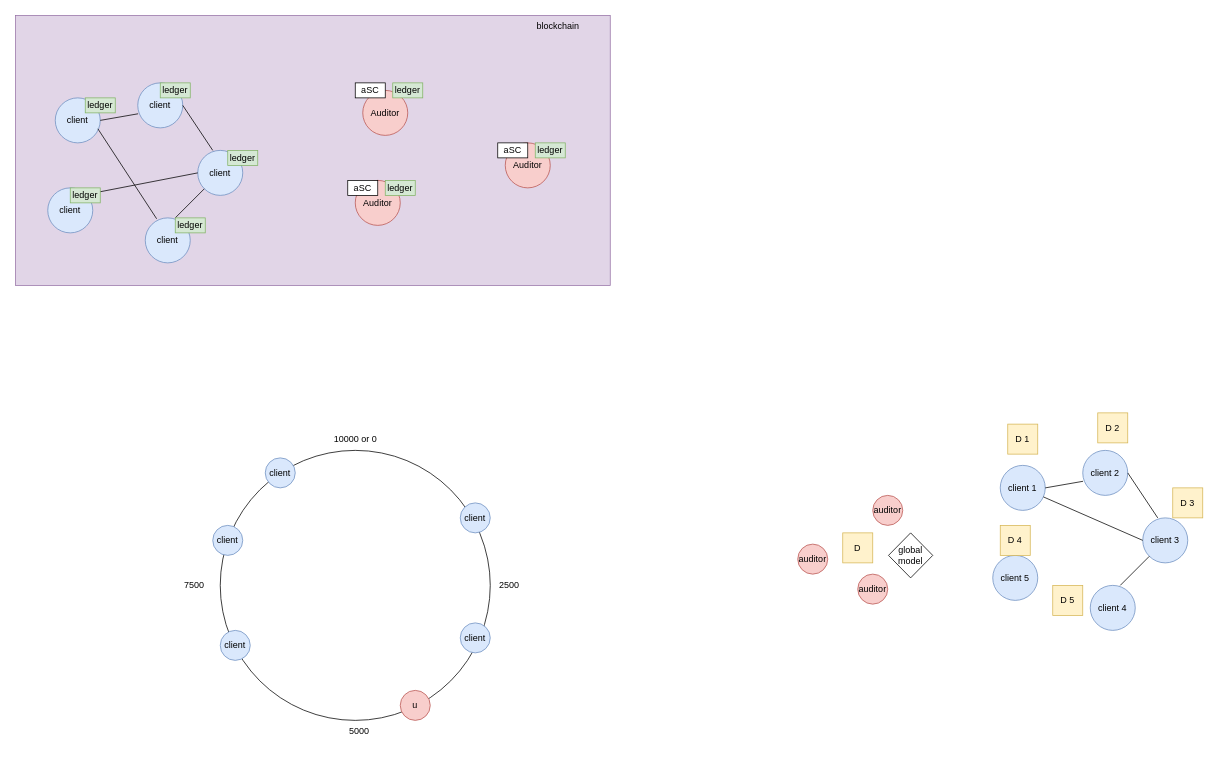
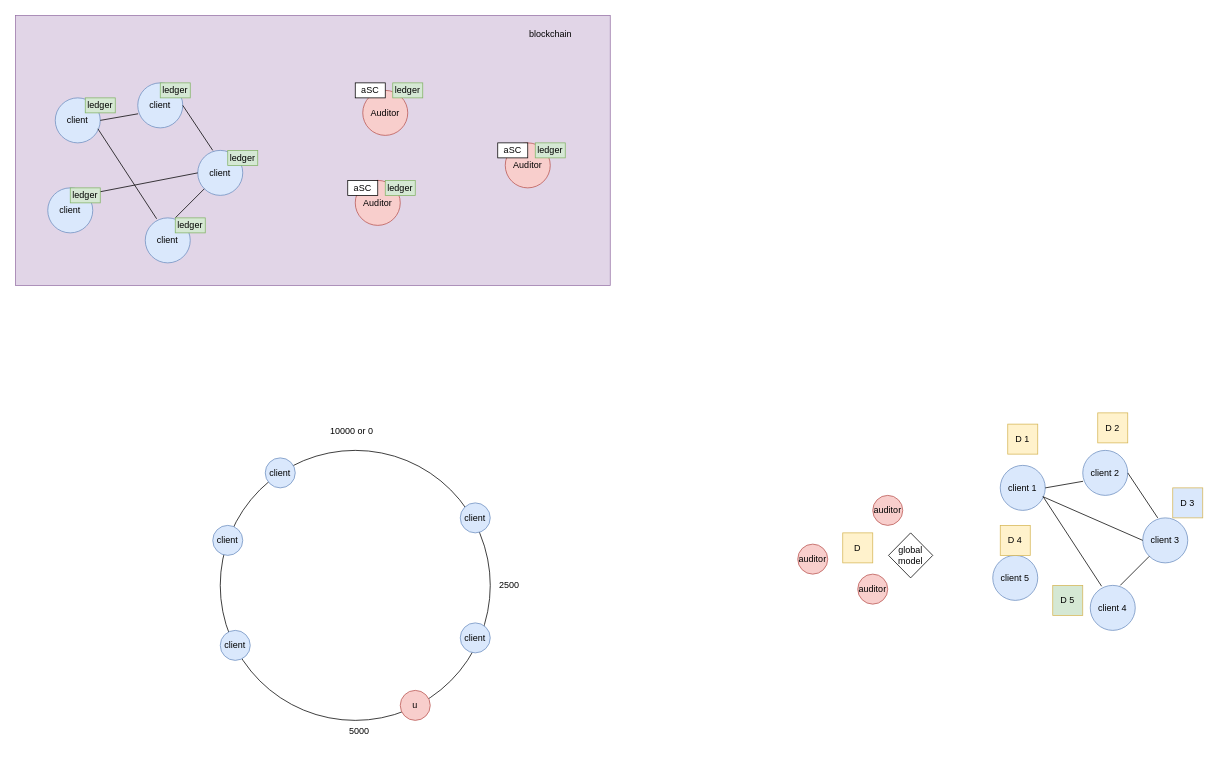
(558, 27) -> (550, 34)
(355, 439) -> (351, 432)
(1188, 503) -> (1188, 503)
none -> (1072, 542)
(194, 585) -> none
(1068, 600) -> (1068, 600)
